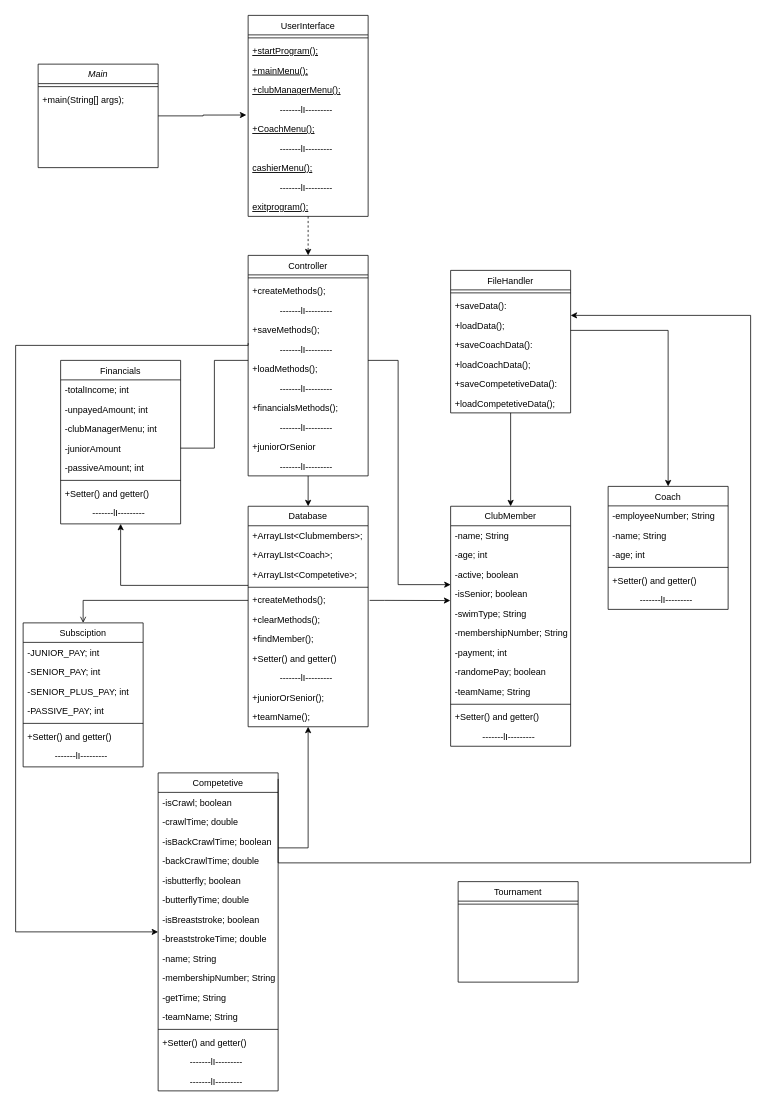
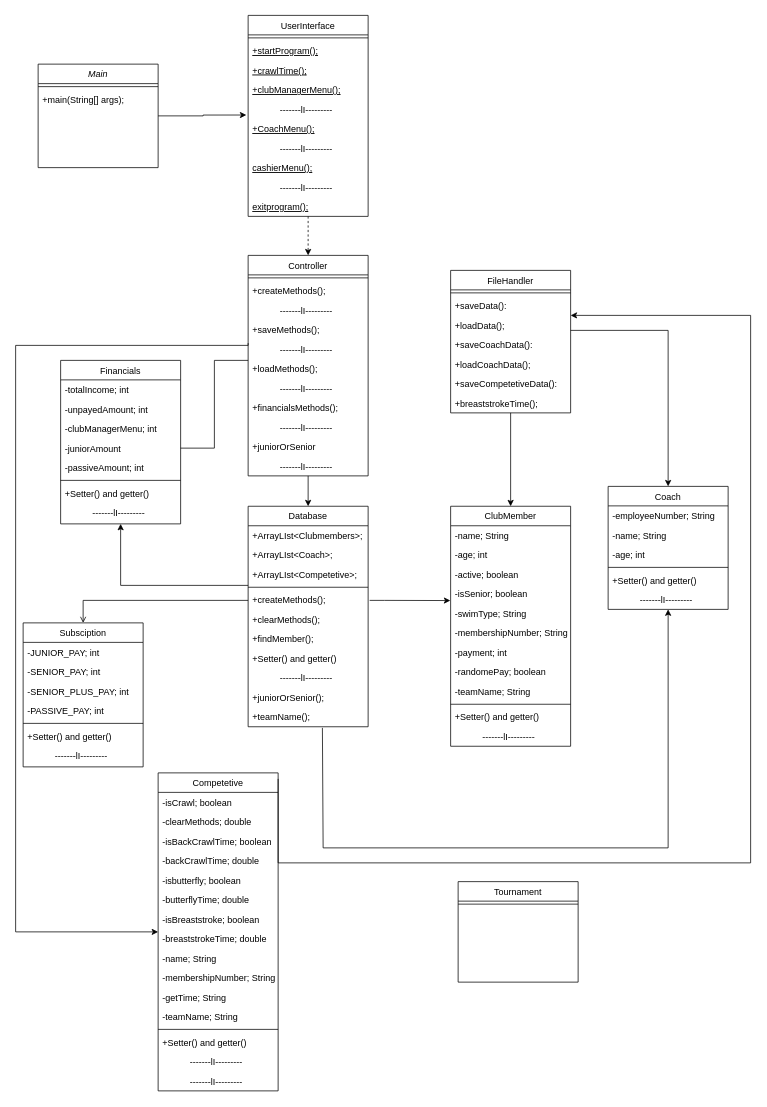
(280, 71) -> (281, 71)
(509, 404) -> (503, 404)
(420, 585) -> none
none -> (322, 765)
(202, 822) -> (210, 822)
(308, 848) -> none
